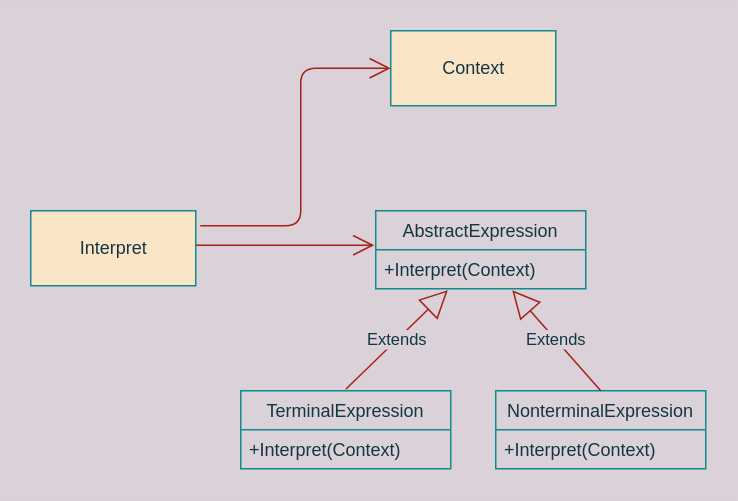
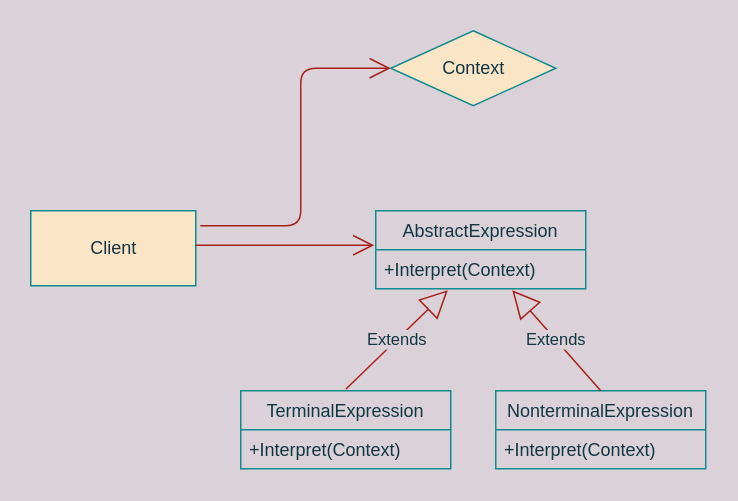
(473, 68) -> (473, 68)
(114, 248) -> (114, 248)
